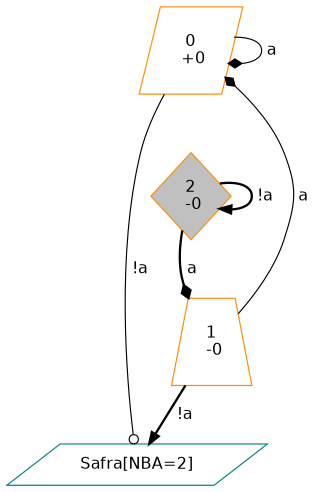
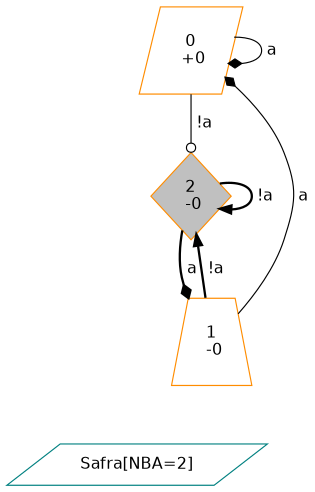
(126, 262) -> (191, 119)
(170, 410) -> (202, 272)
